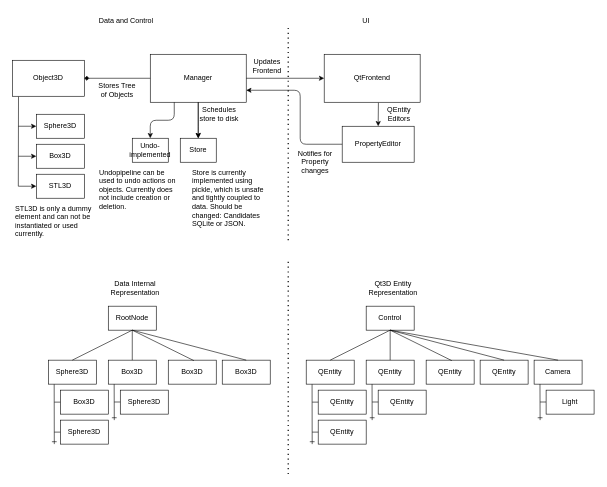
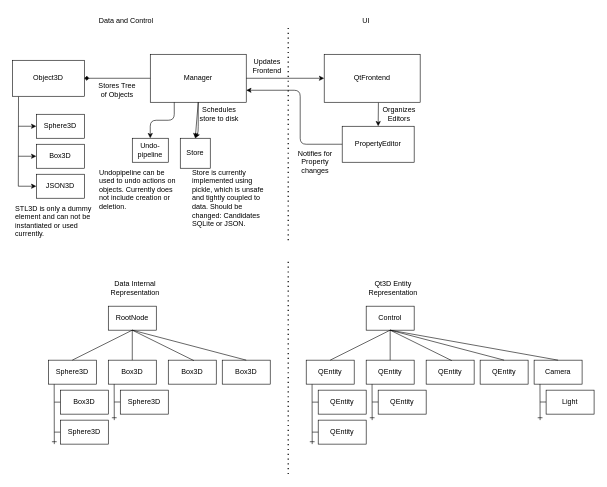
(399, 114) -> (399, 114)
(150, 150) -> (150, 150)
(198, 150) -> (195, 153)
(60, 186) -> (60, 186)
